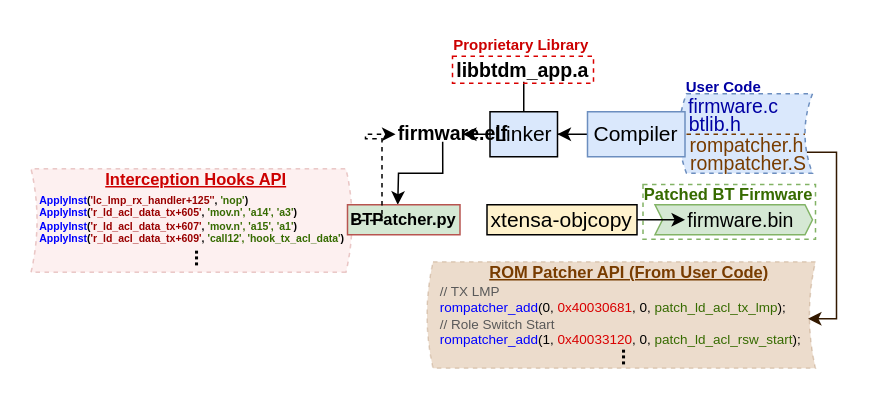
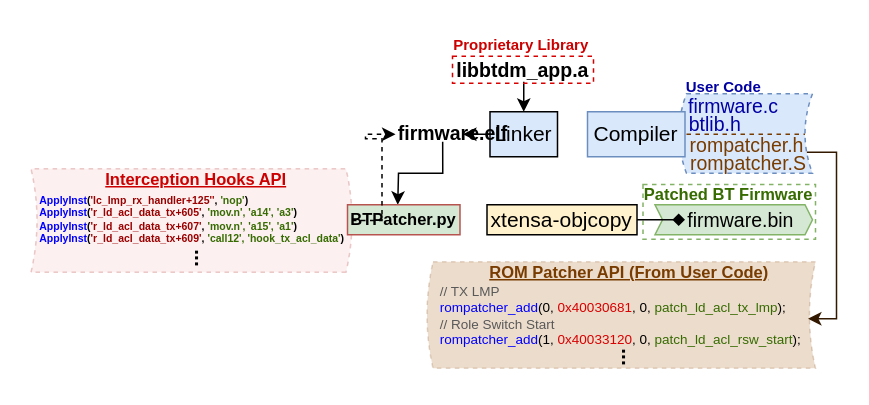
(524, 104) -> (524, 100)
(567, 134) -> none
(673, 220) -> (672, 220)
